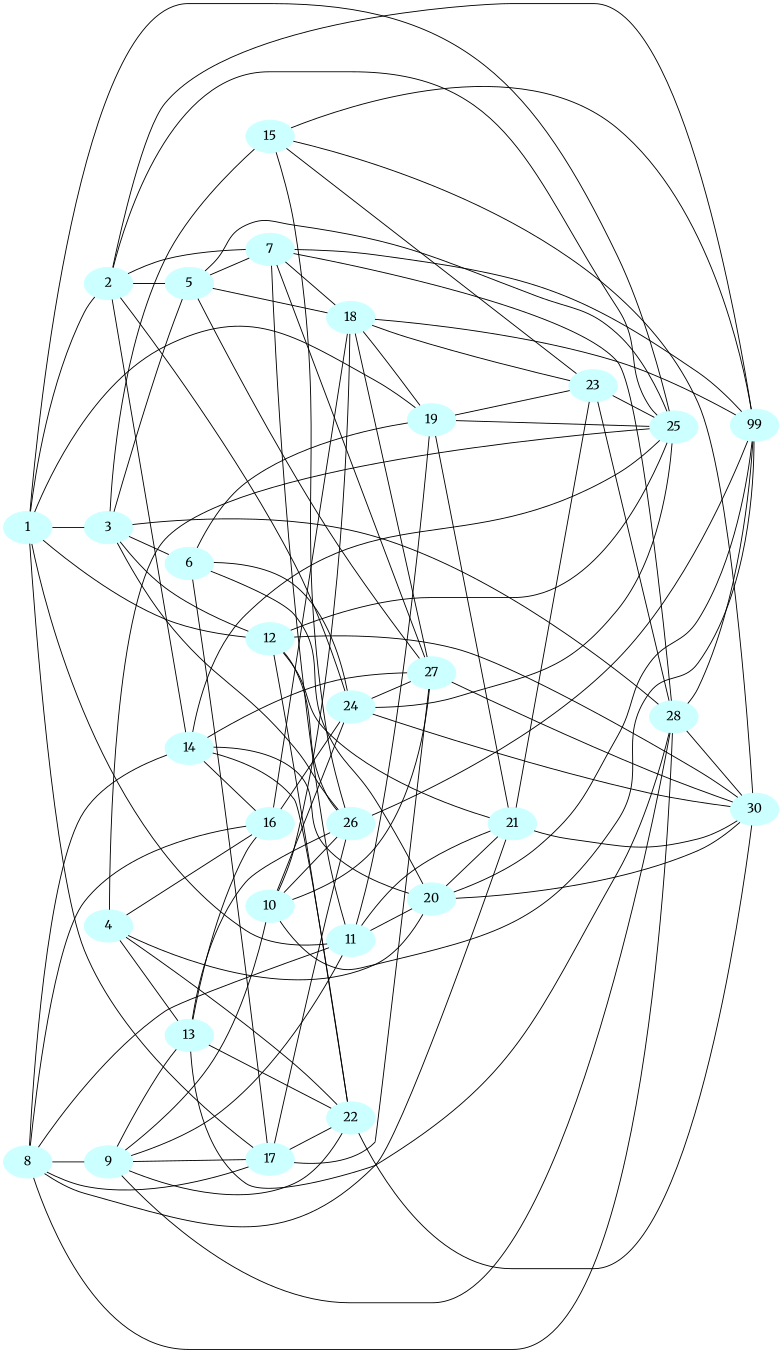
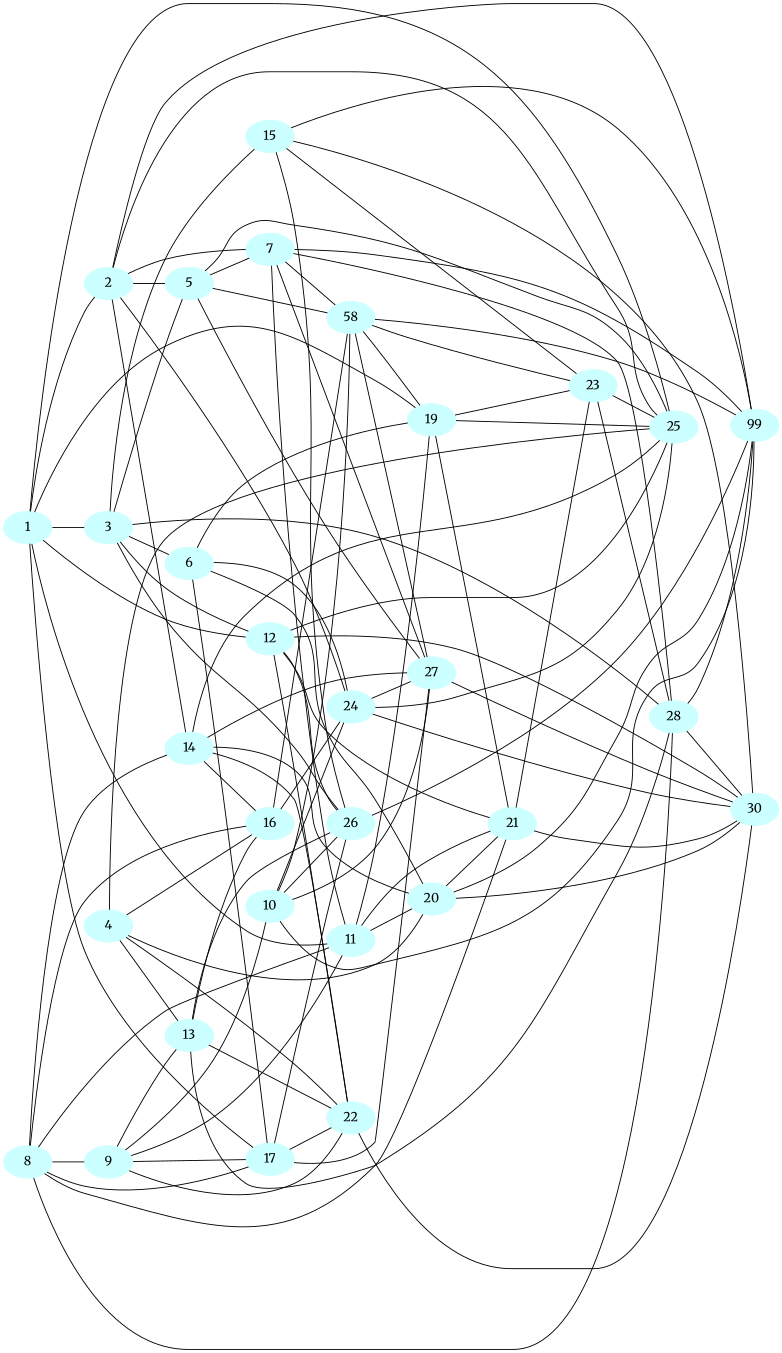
(351, 318) -> (351, 318)
(531, 1205) -> none
